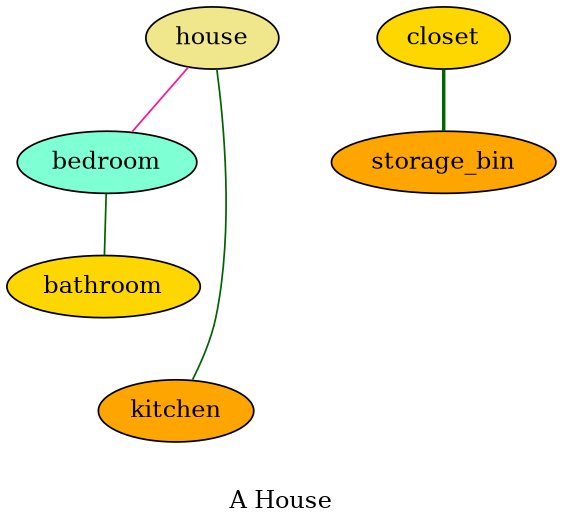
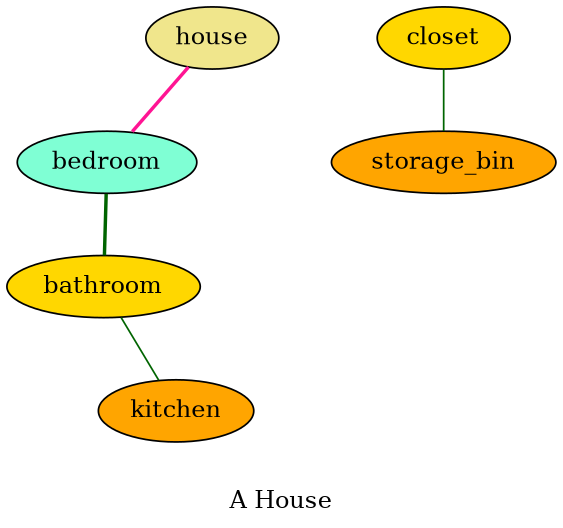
(160, 99) -> (160, 99)
(444, 100) -> (444, 100)
(105, 225) -> (105, 225)
(226, 227) -> (140, 349)
